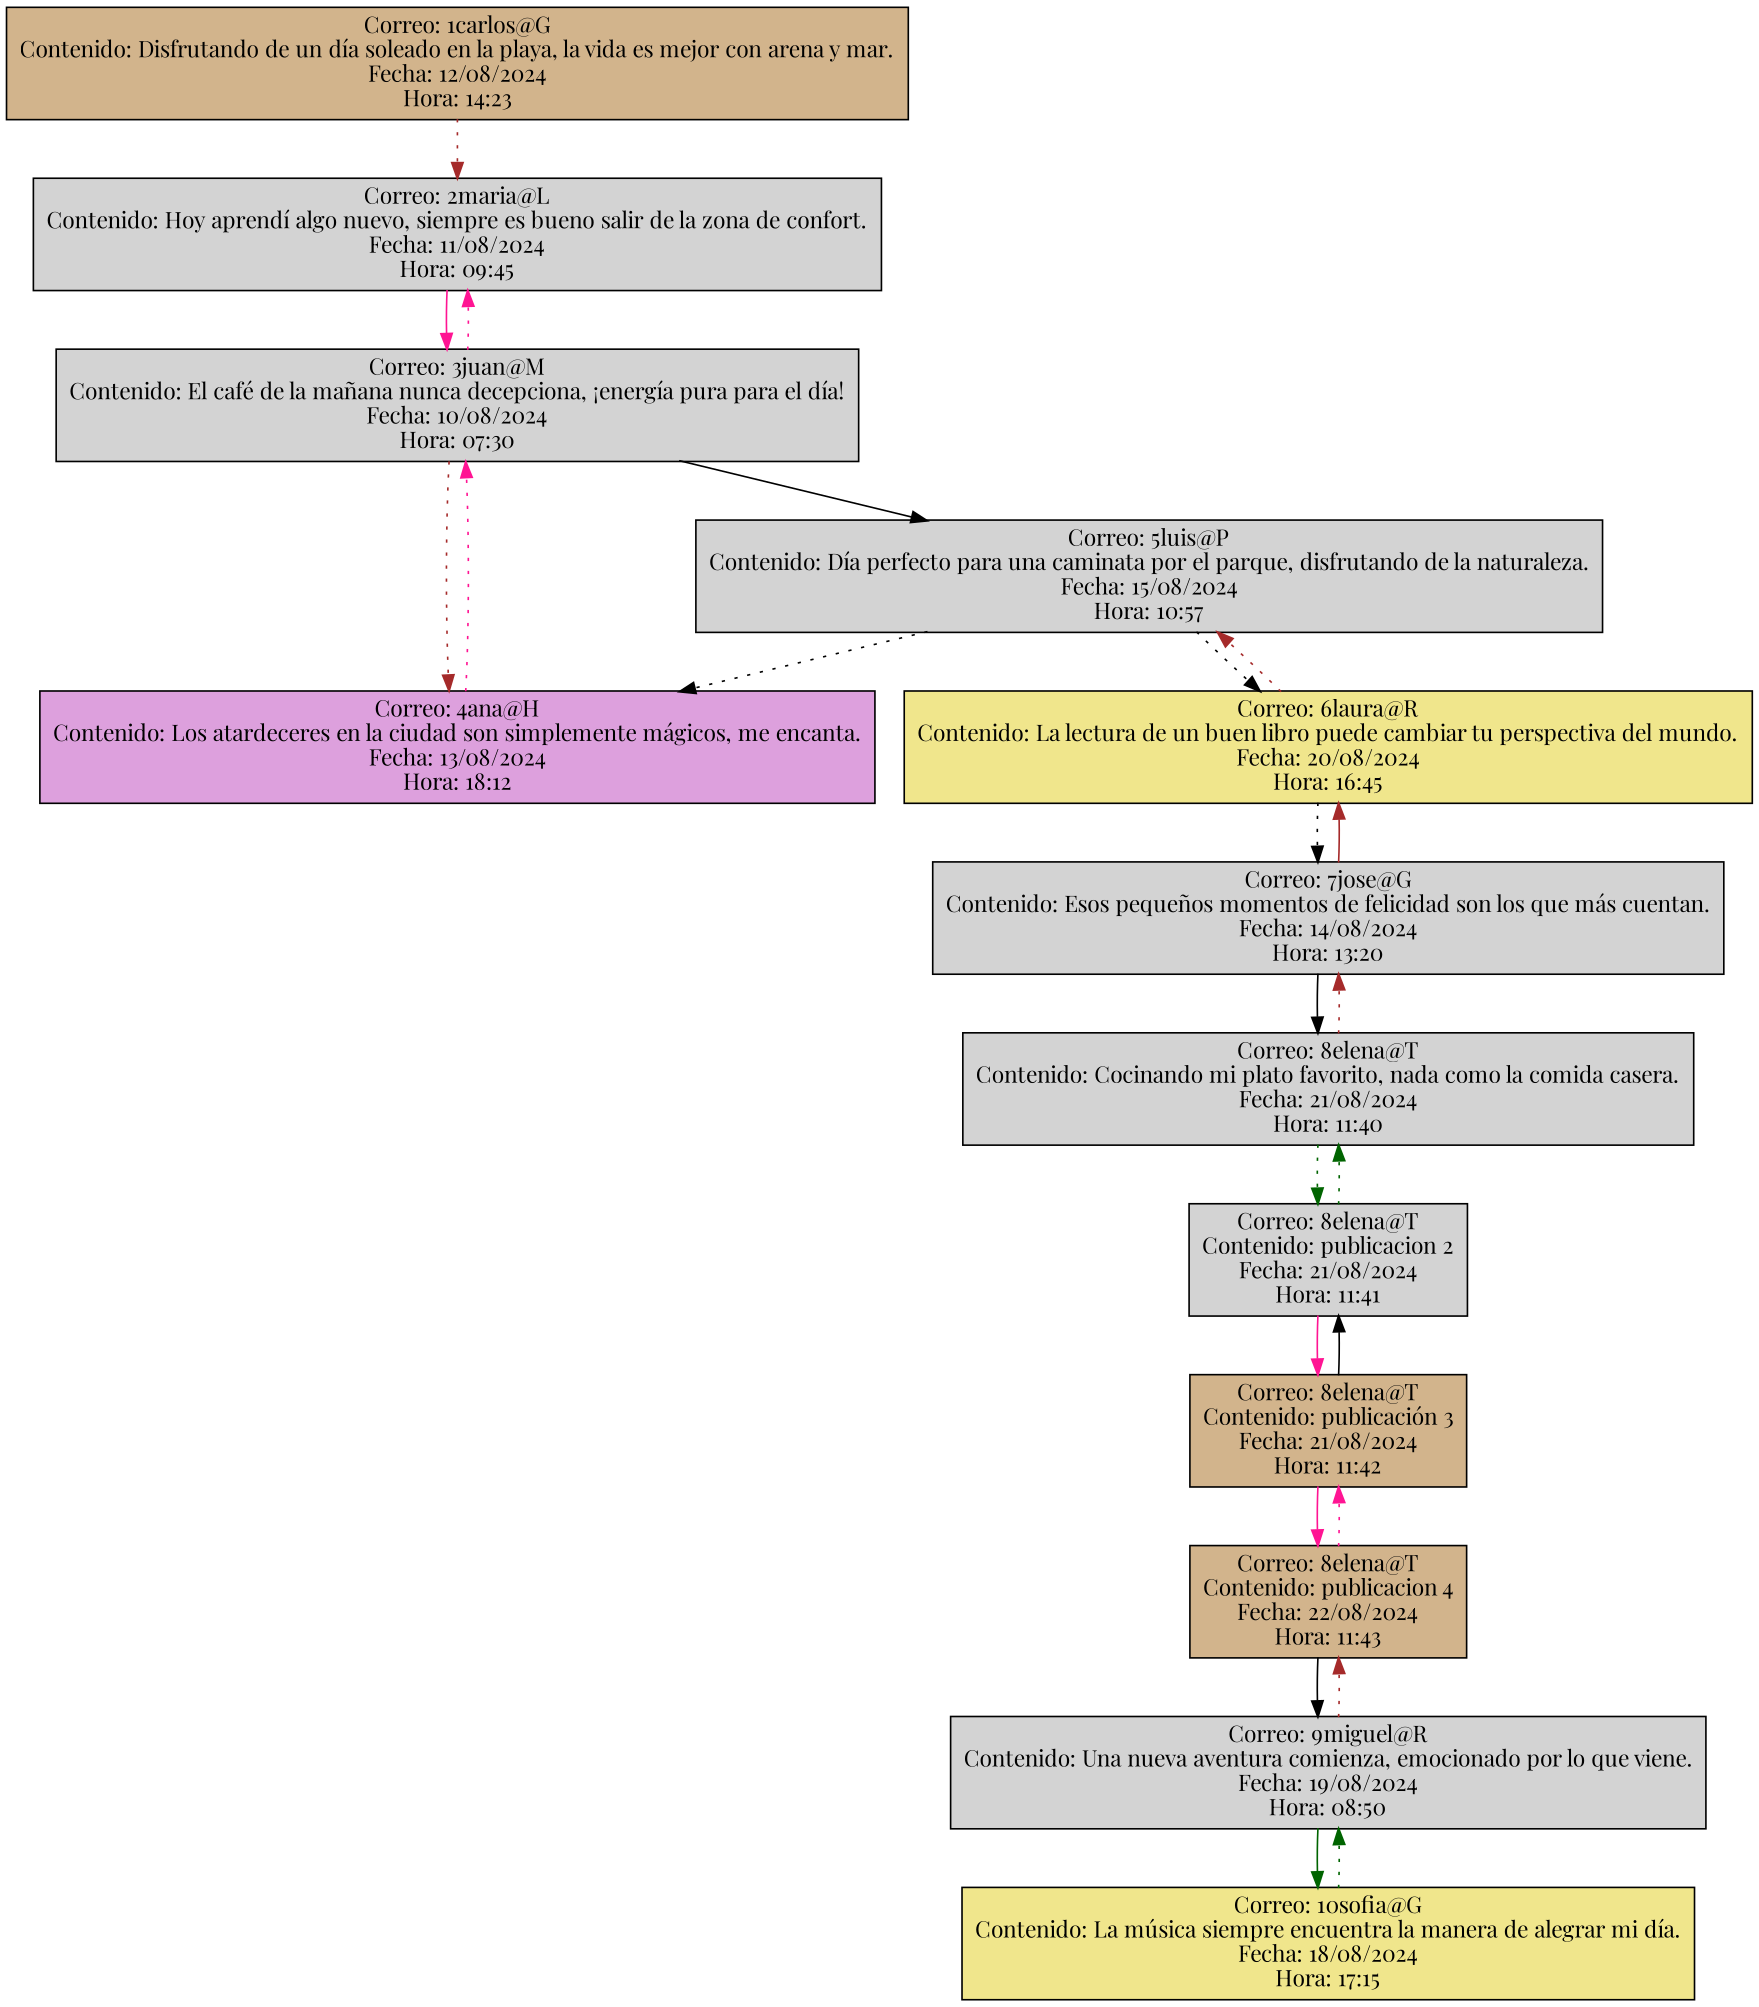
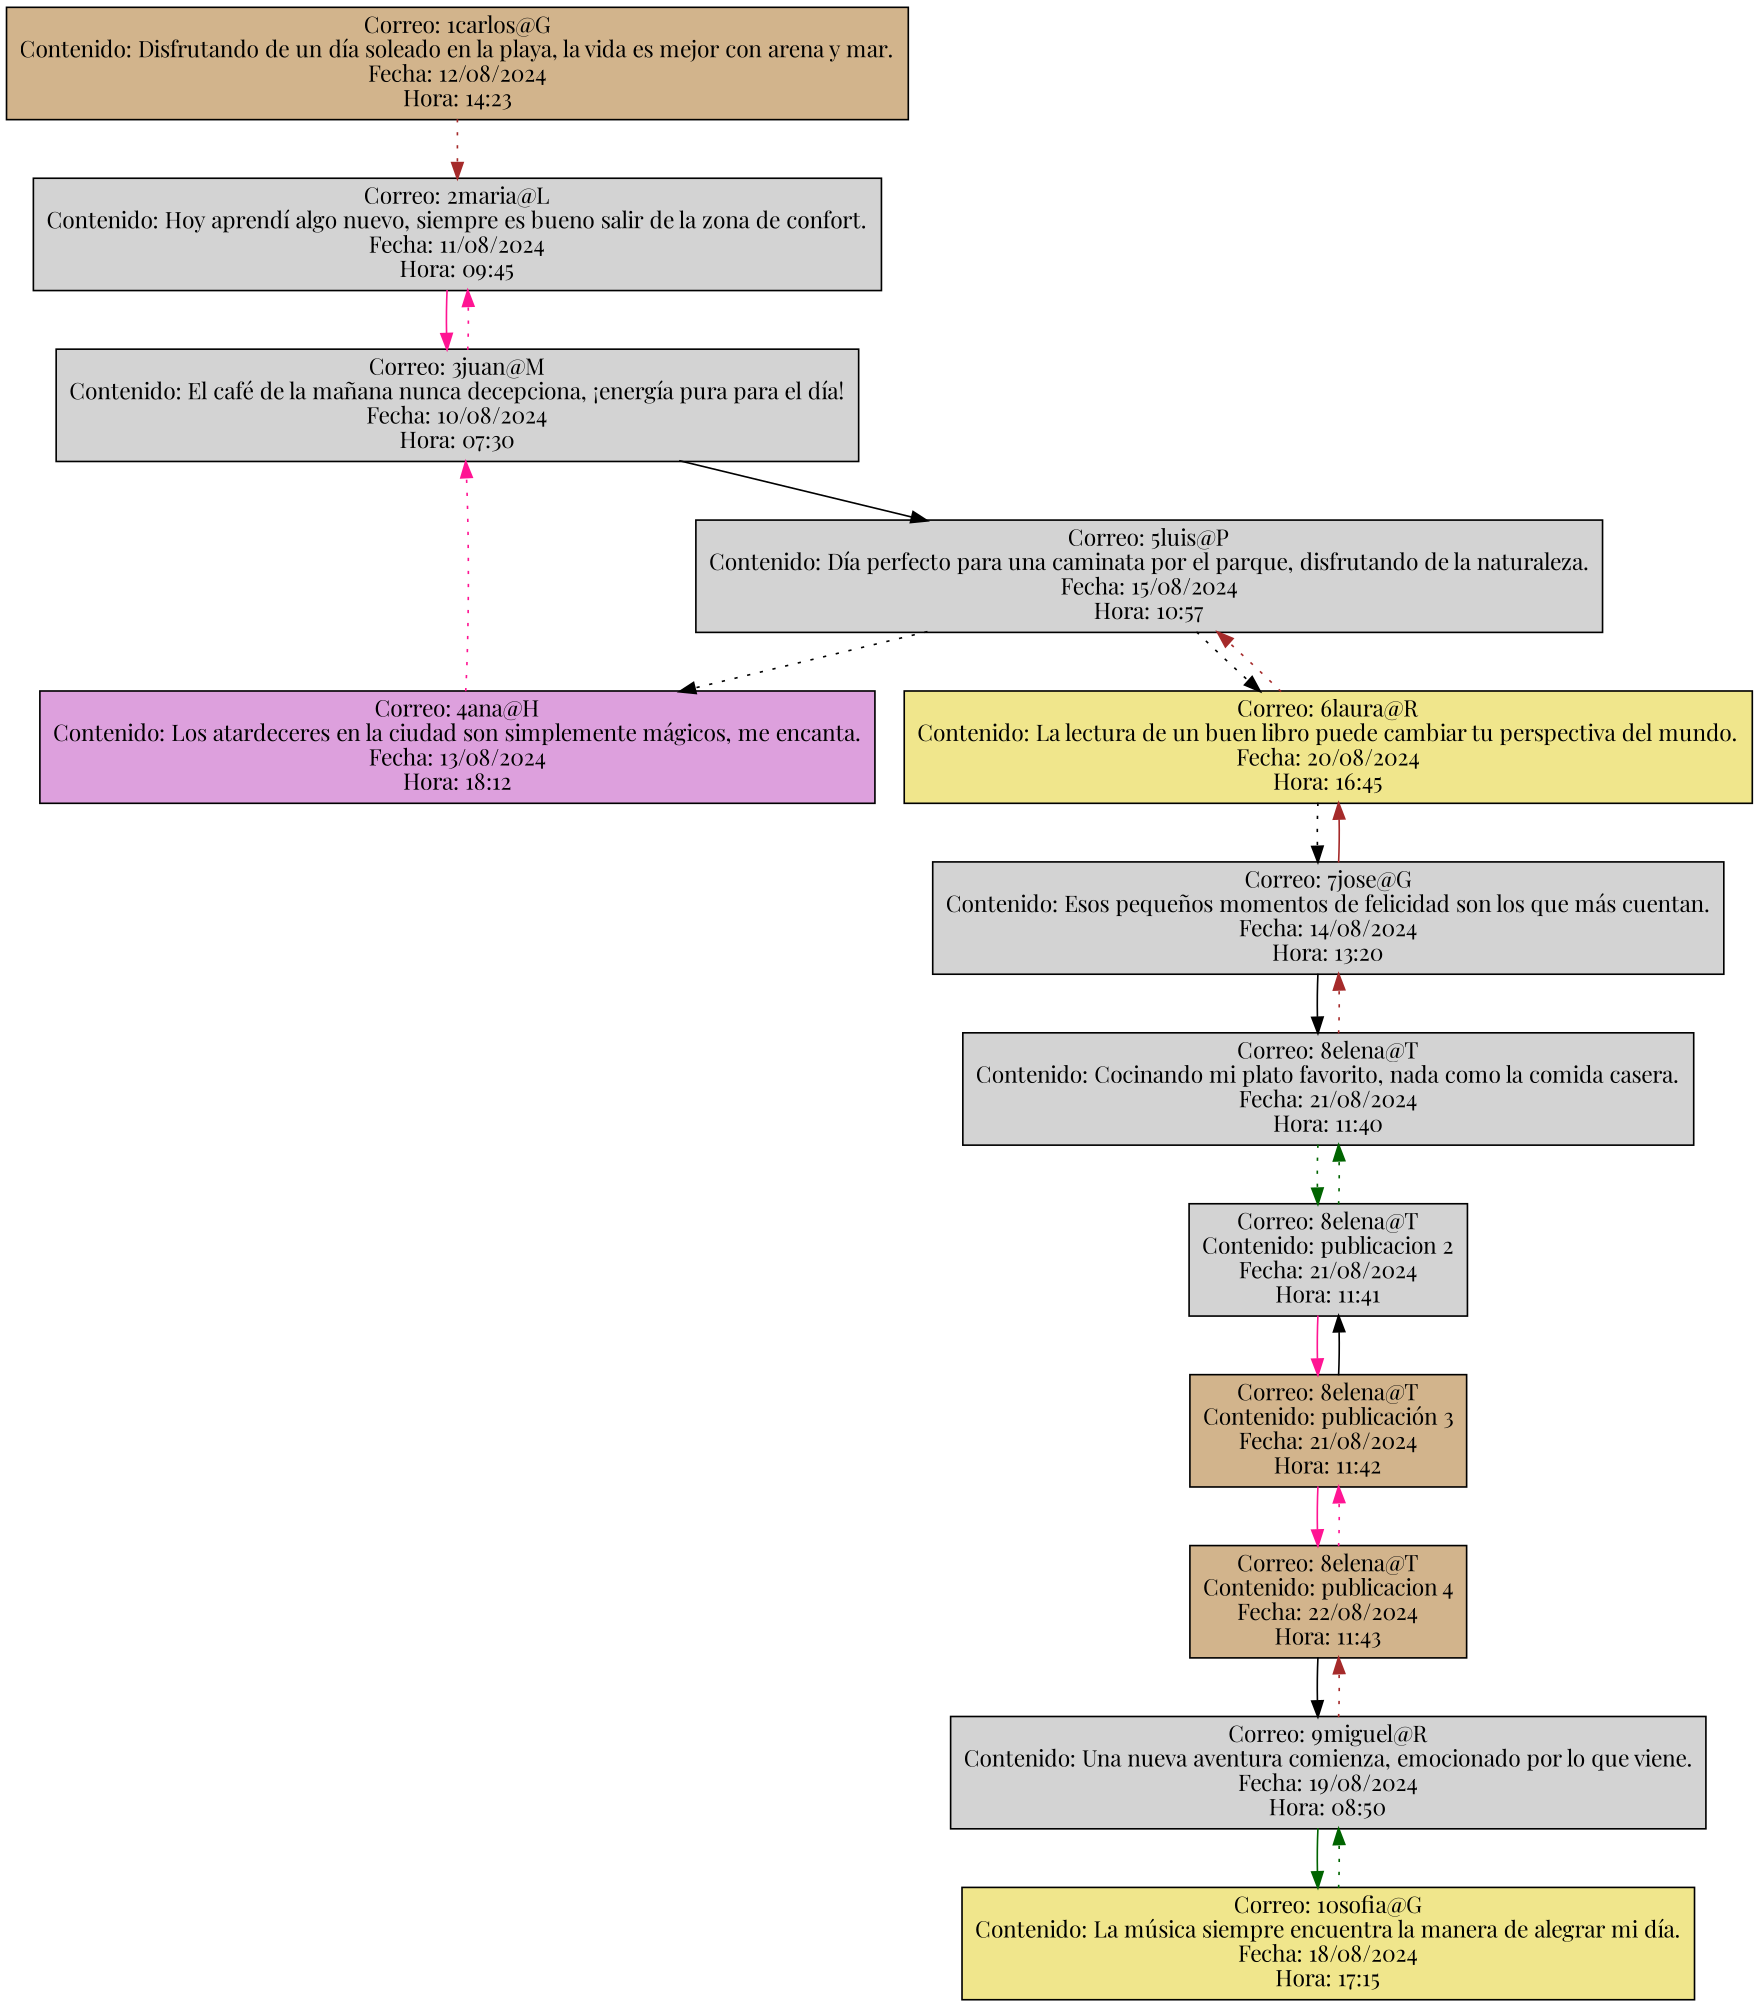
(446, 568) -> none
